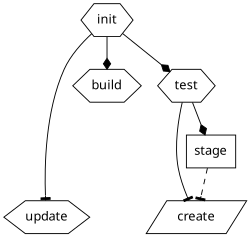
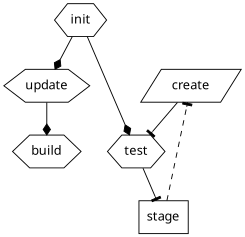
(107, 48) -> (47, 113)
(52, 109) -> (66, 48)
(197, 113) -> (149, 182)
(177, 150) -> (165, 117)
